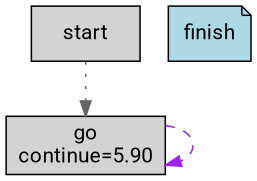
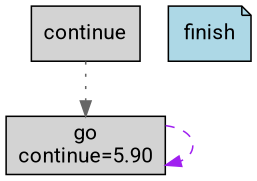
(86, 34) -> (86, 34)
